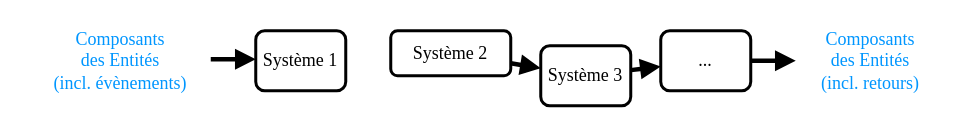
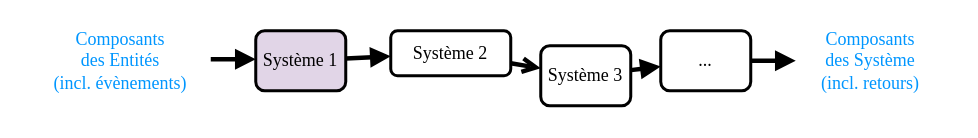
none -> (359, 58)
(301, 61) -> (301, 61)
(871, 61) -> (871, 61)
(520, 65) -> (522, 65)
